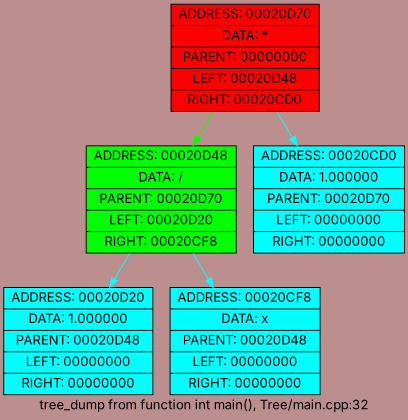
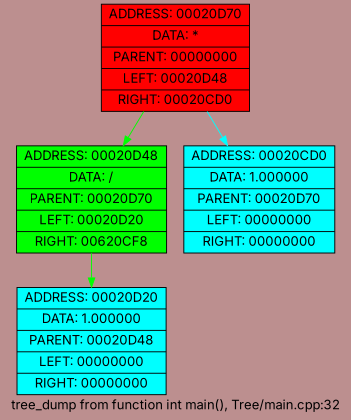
(161, 242) -> (92, 242)
(122, 266) -> (92, 265)
(245, 341) -> none
